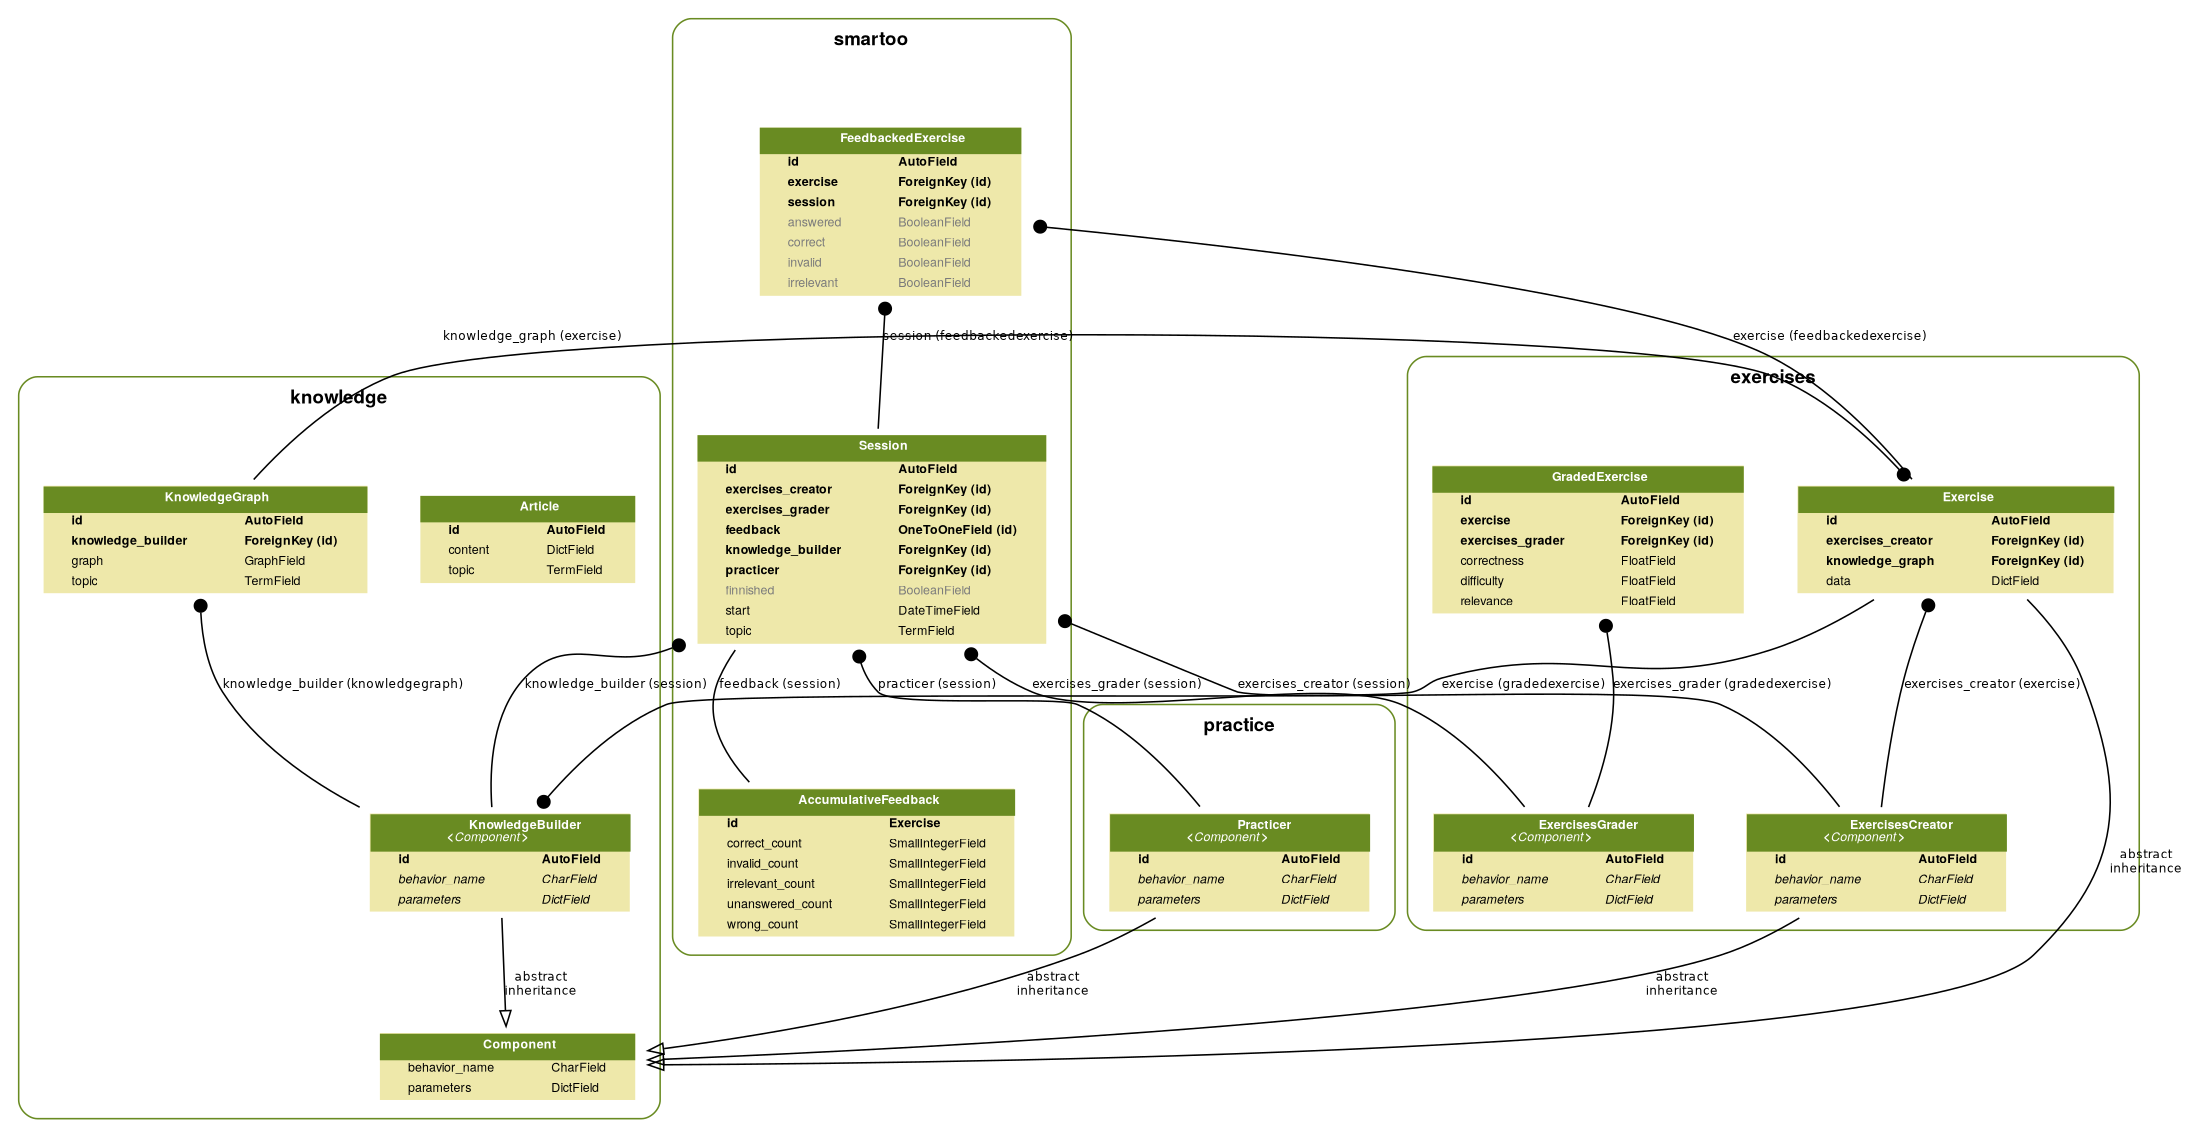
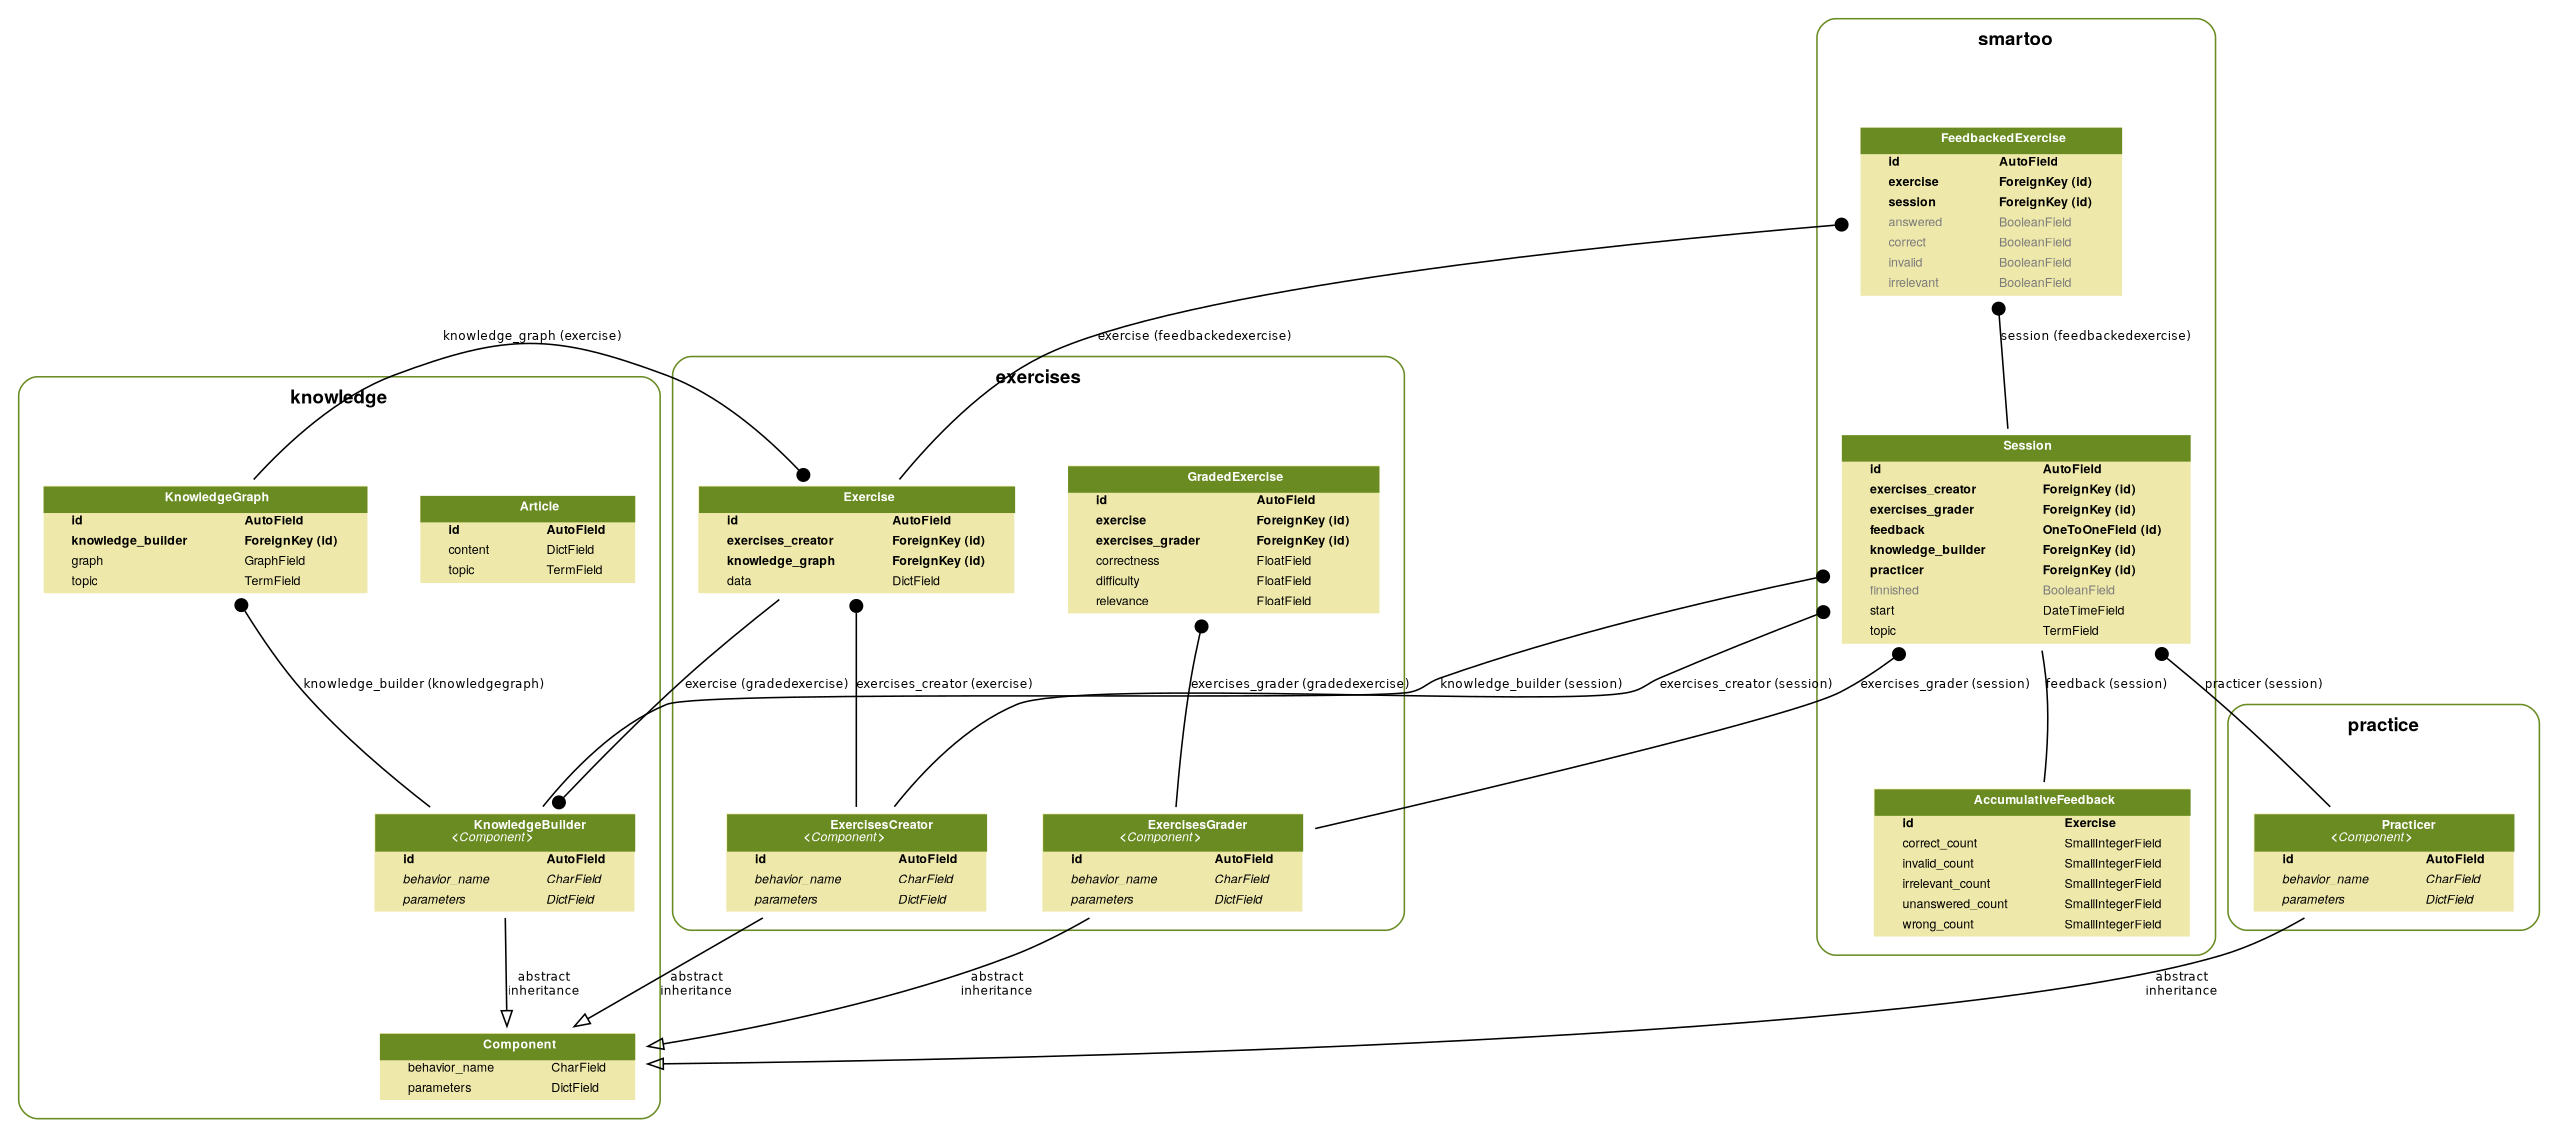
(1554, 1037) -> (882, 997)
